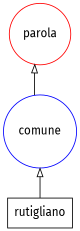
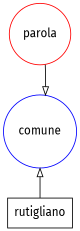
(34, 84) -> (46, 76)
